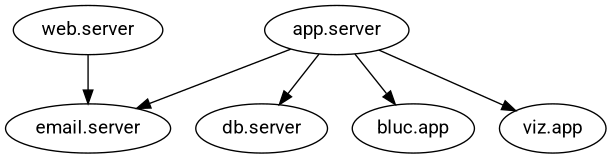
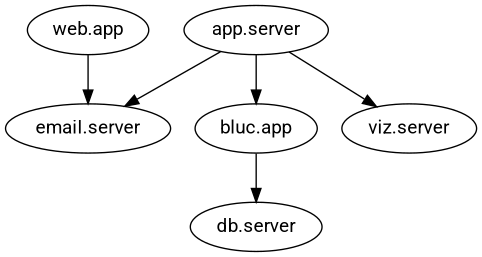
(88, 30) -> (88, 30)
(303, 74) -> (256, 171)
(553, 128) -> (409, 128)
